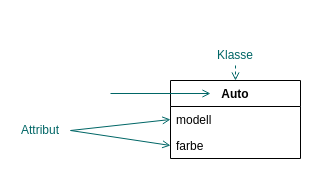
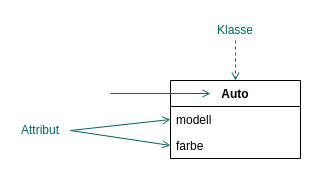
(236, 56) -> (236, 31)
